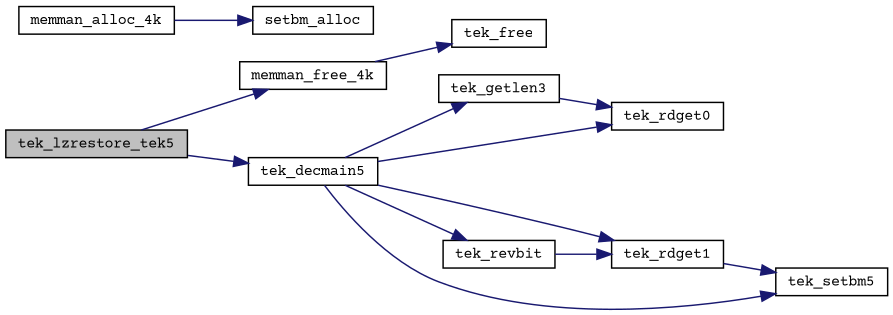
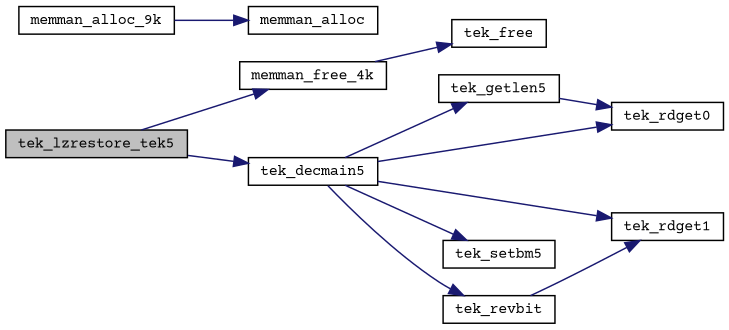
(97, 20) -> (97, 20)
(313, 20) -> (313, 20)
(499, 89) -> (499, 89)
(742, 267) -> none
